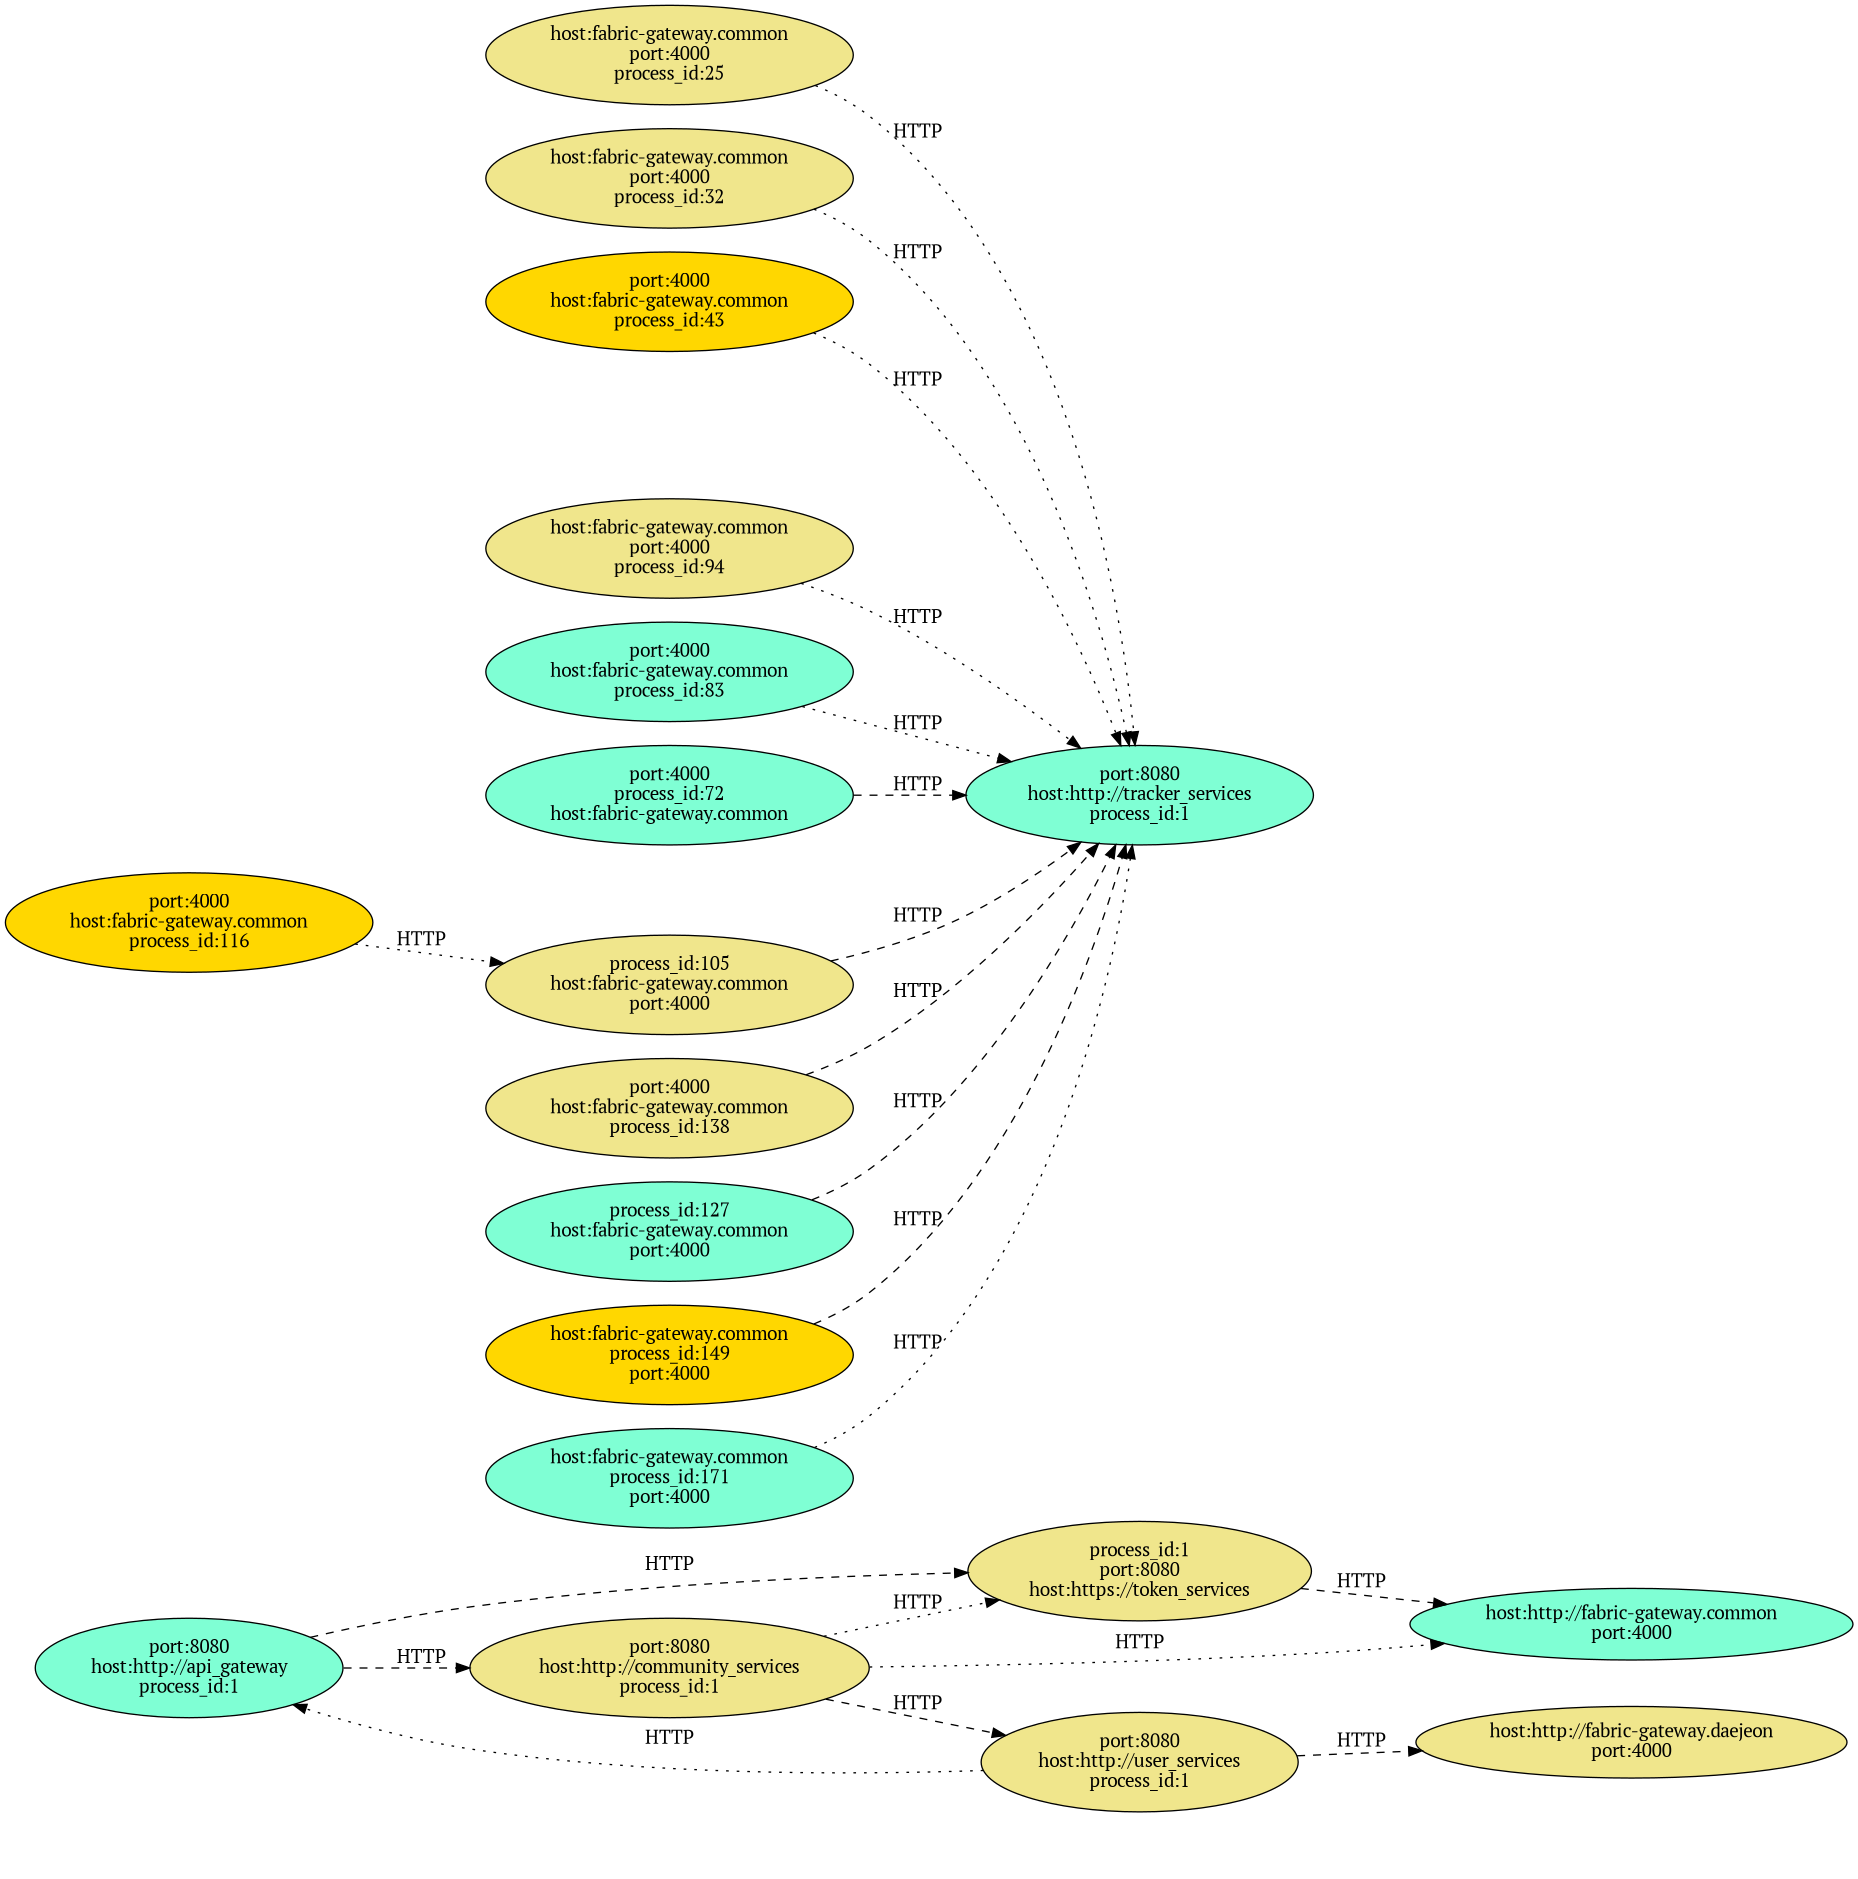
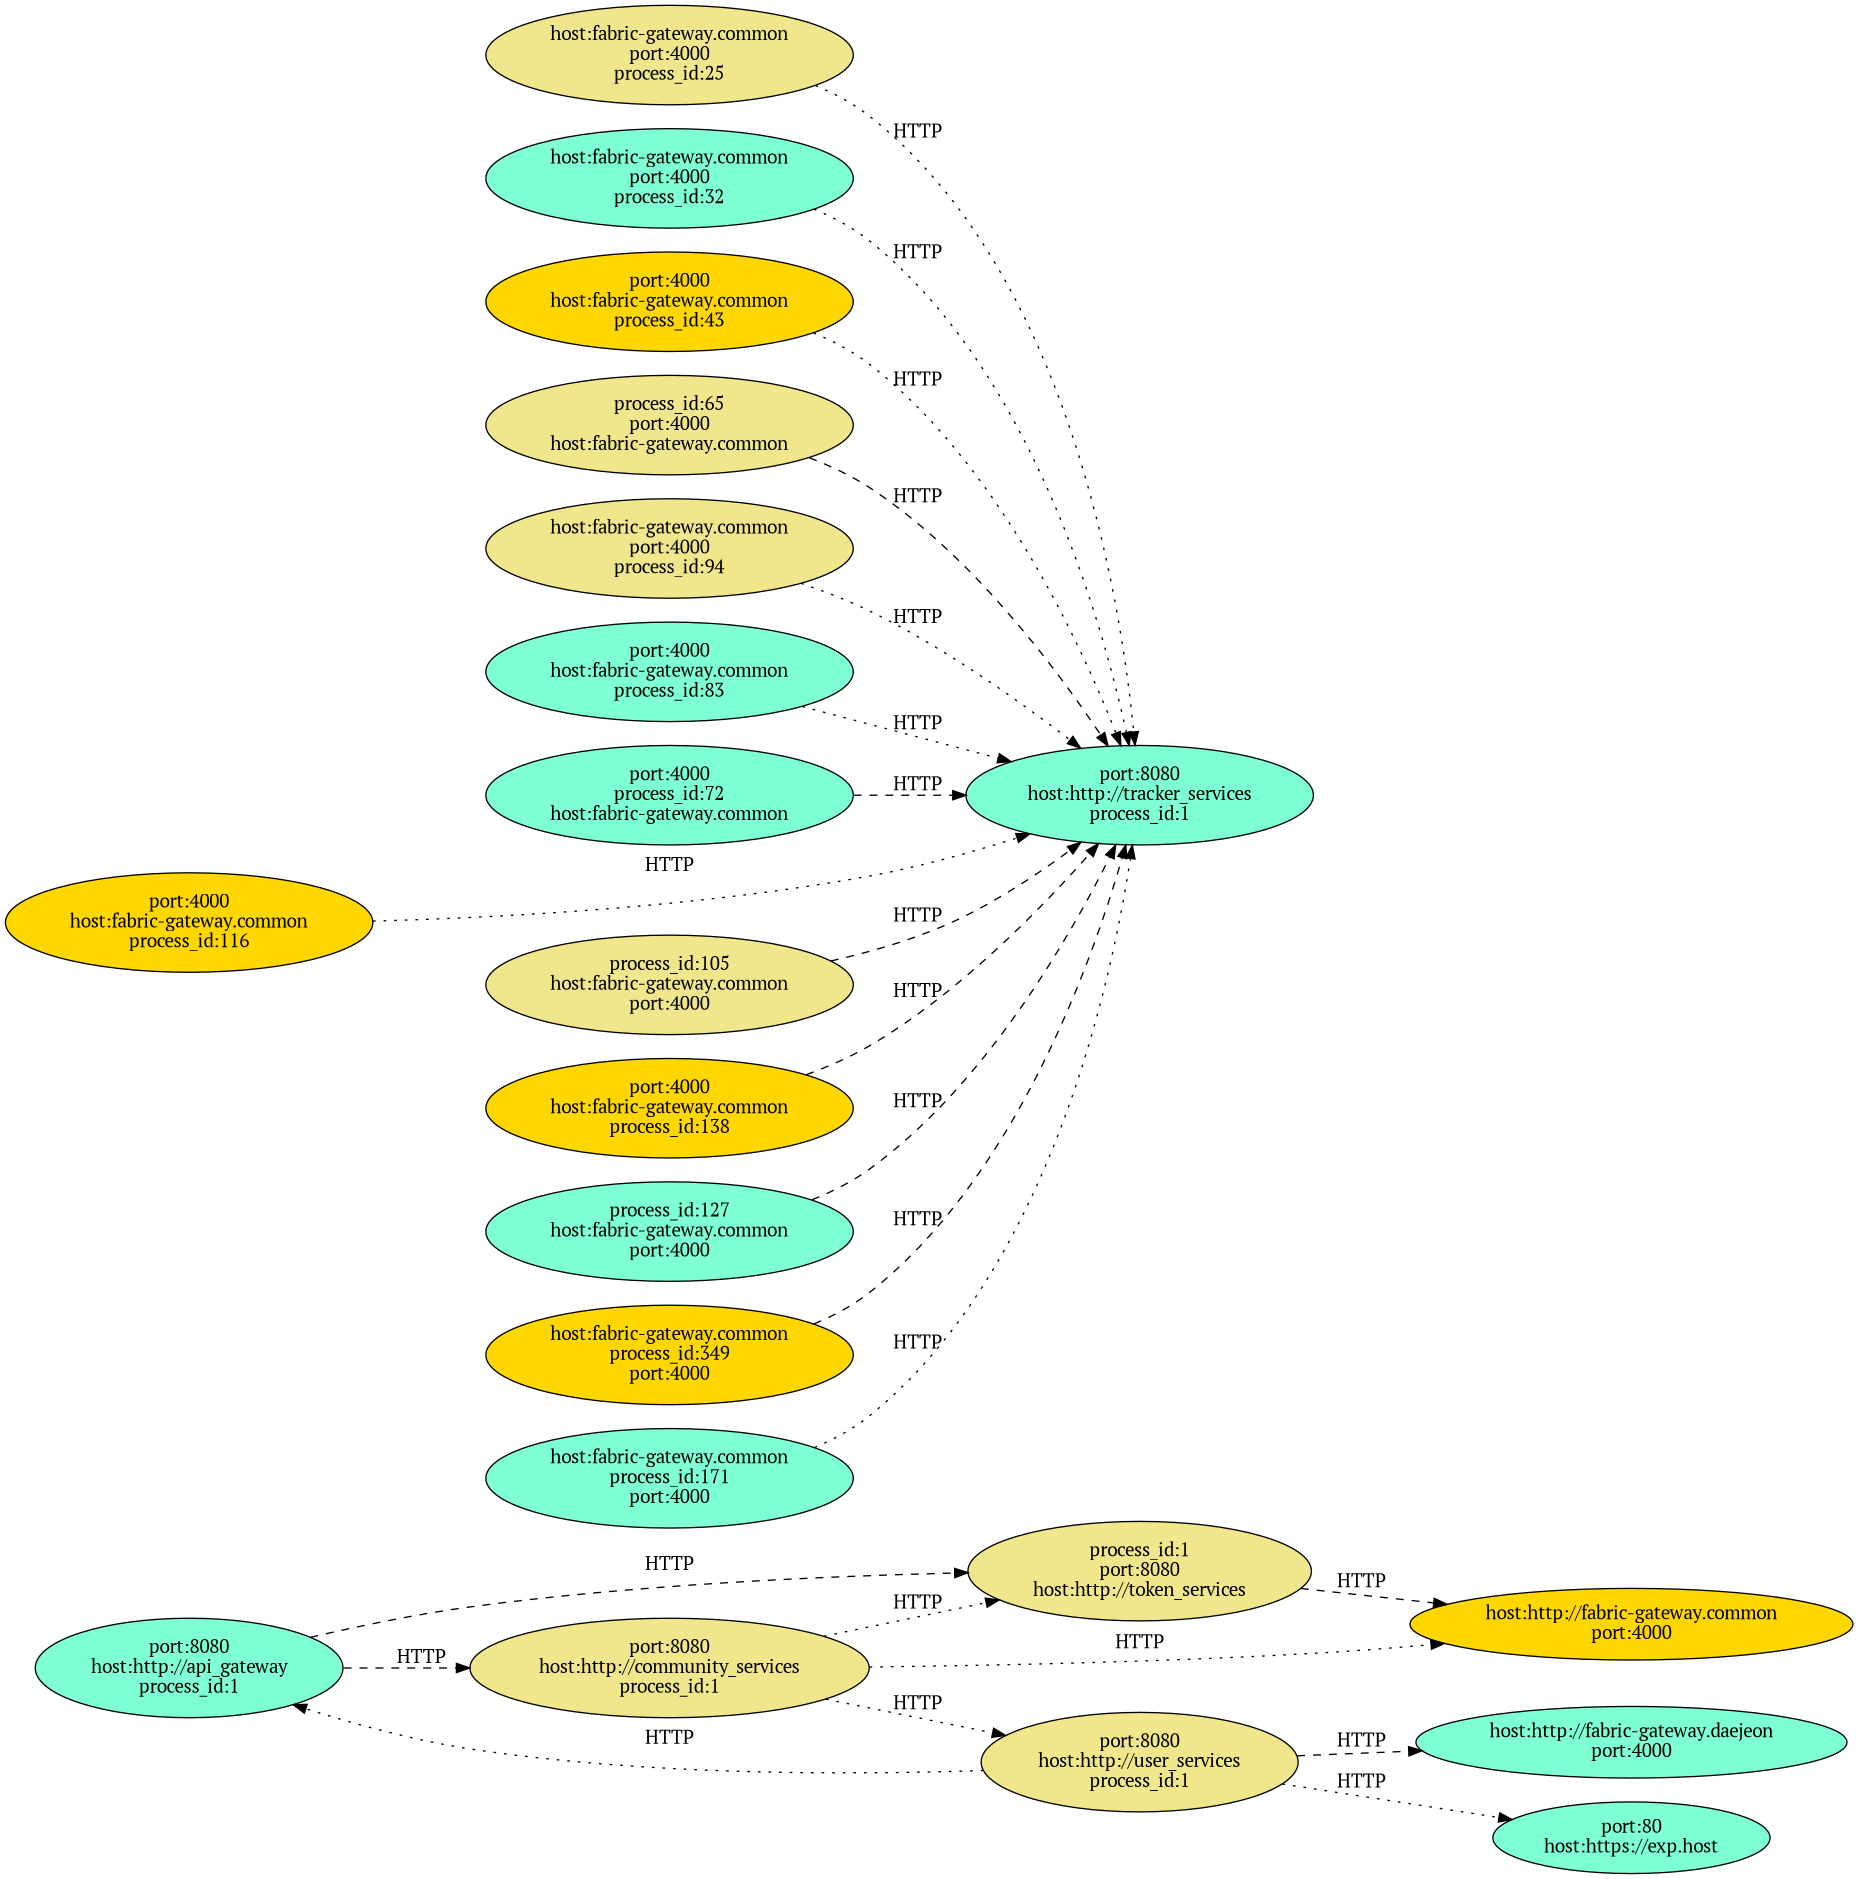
(670, 178) -> (670, 178)
none -> (670, 425)
(423, 953) -> (698, 900)
(670, 1108) -> (670, 1108)
(670, 1355) -> (670, 1355)
(1140, 1571) -> (1140, 1571)
(1631, 1624) -> (1631, 1624)
(909, 1716) -> (909, 1716)
(1631, 1742) -> (1631, 1742)
none -> (1631, 1838)
